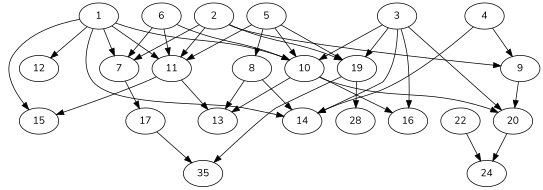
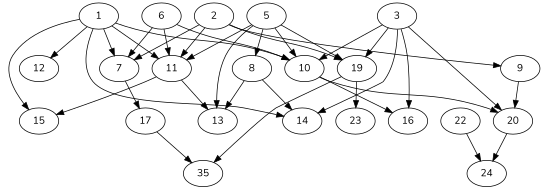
(485, 16) -> none
(264, 93) -> (225, 58)
(355, 121) -> (355, 121)
